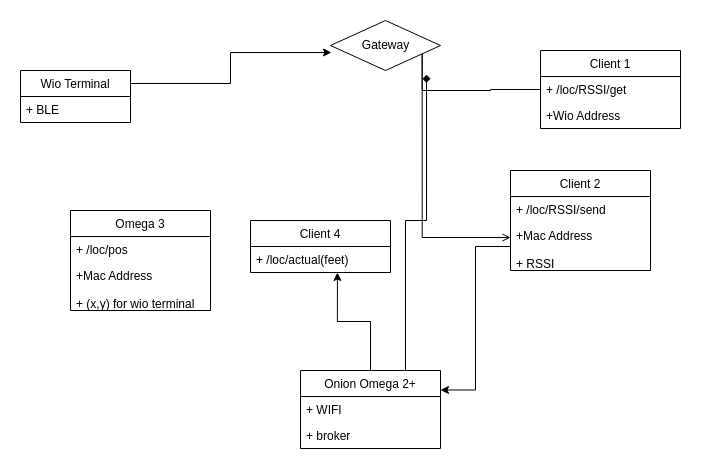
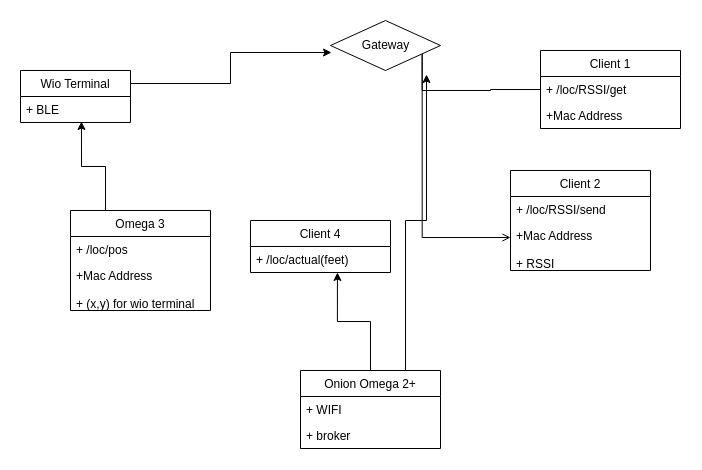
(427, 83) -> (427, 83)
(583, 116) -> (585, 116)
none -> (96, 167)
(476, 315) -> none
